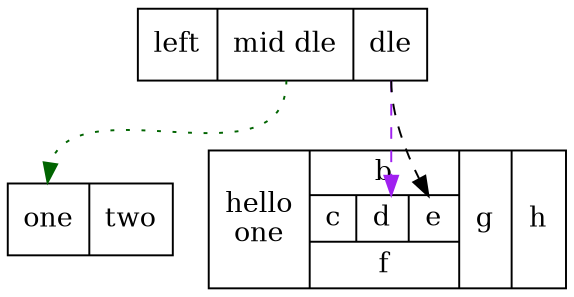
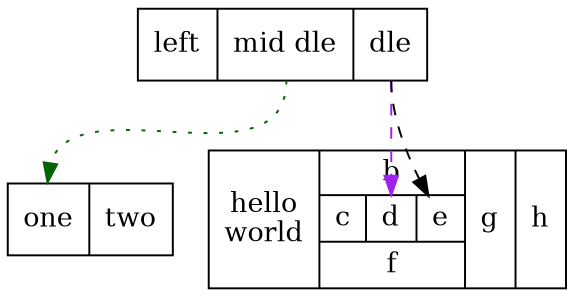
(259, 233) -> (264, 233)
